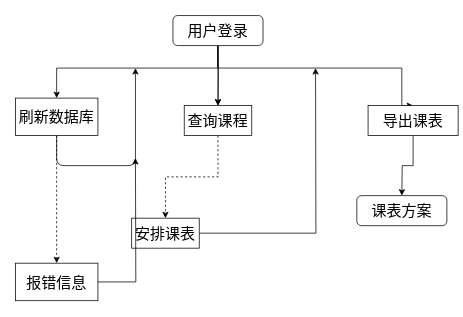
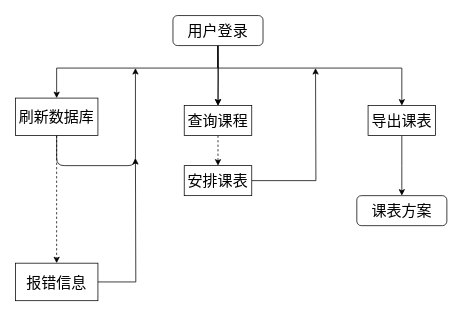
(413, 120) -> (402, 120)
(165, 233) -> (218, 180)
